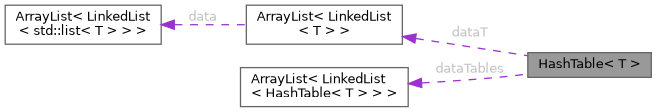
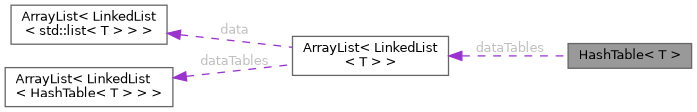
(468, 33) -> (508, 49)
(475, 79) -> (239, 70)
